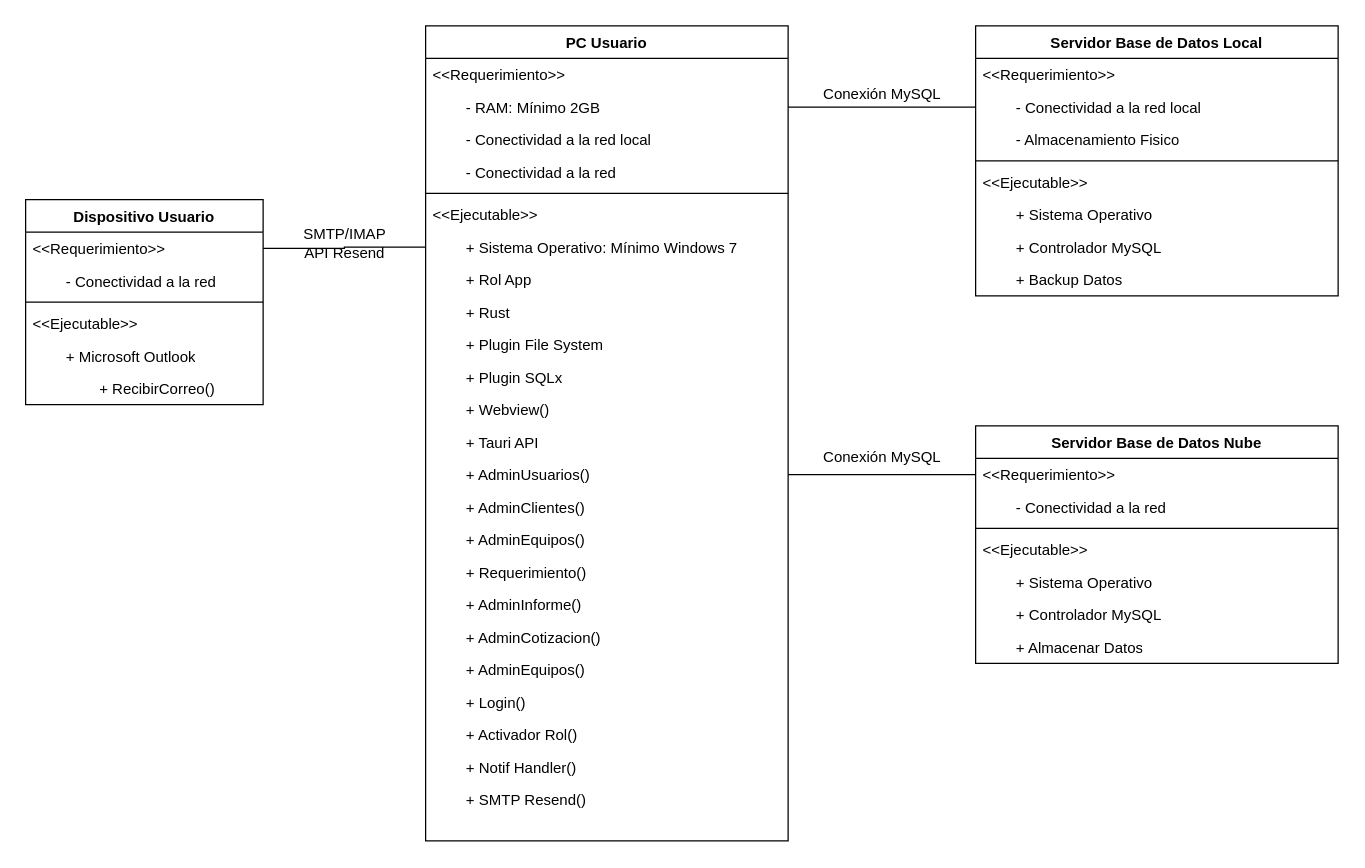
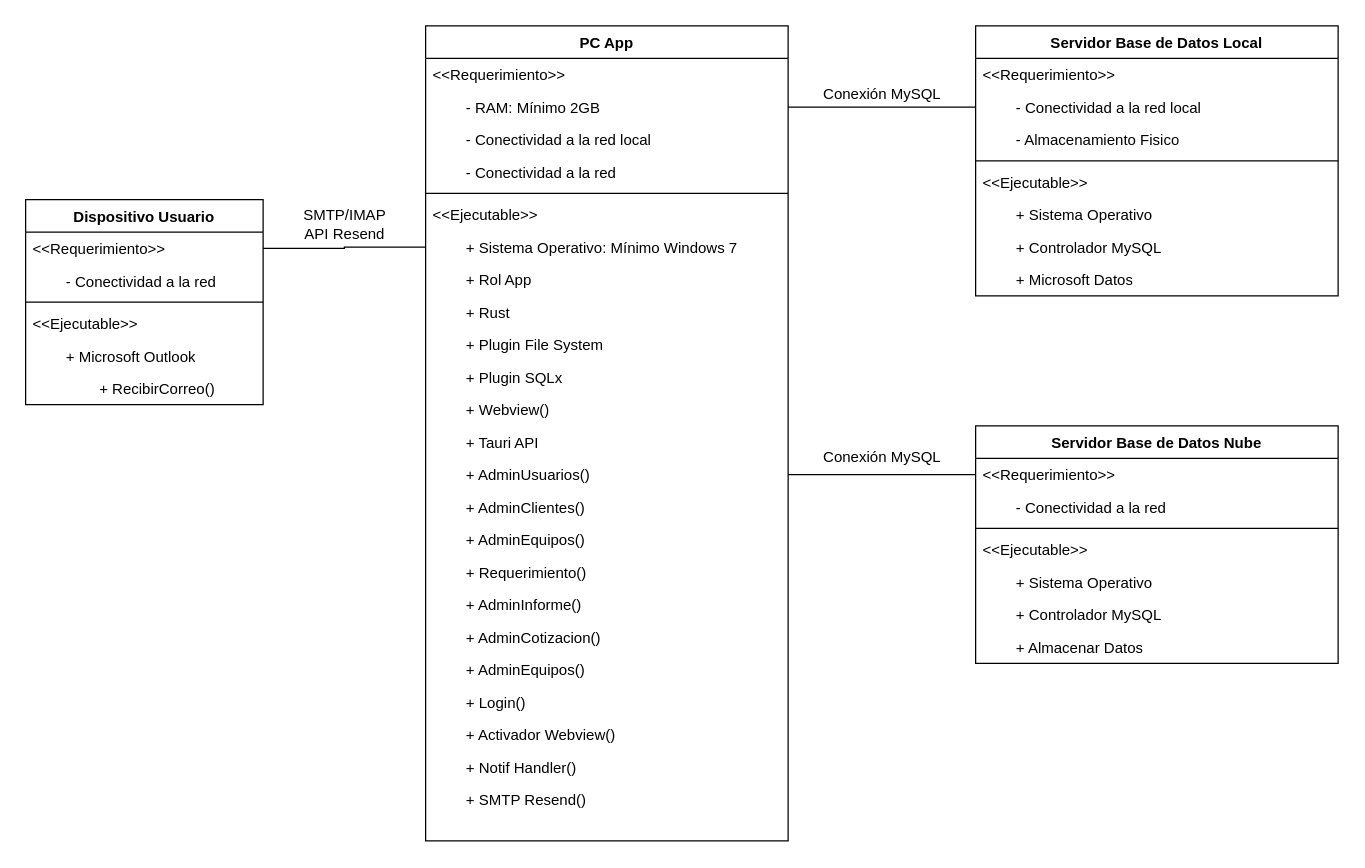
(607, 43) -> (607, 43)
(344, 243) -> (344, 224)
(1038, 281) -> (1049, 281)
(497, 736) -> (514, 736)
